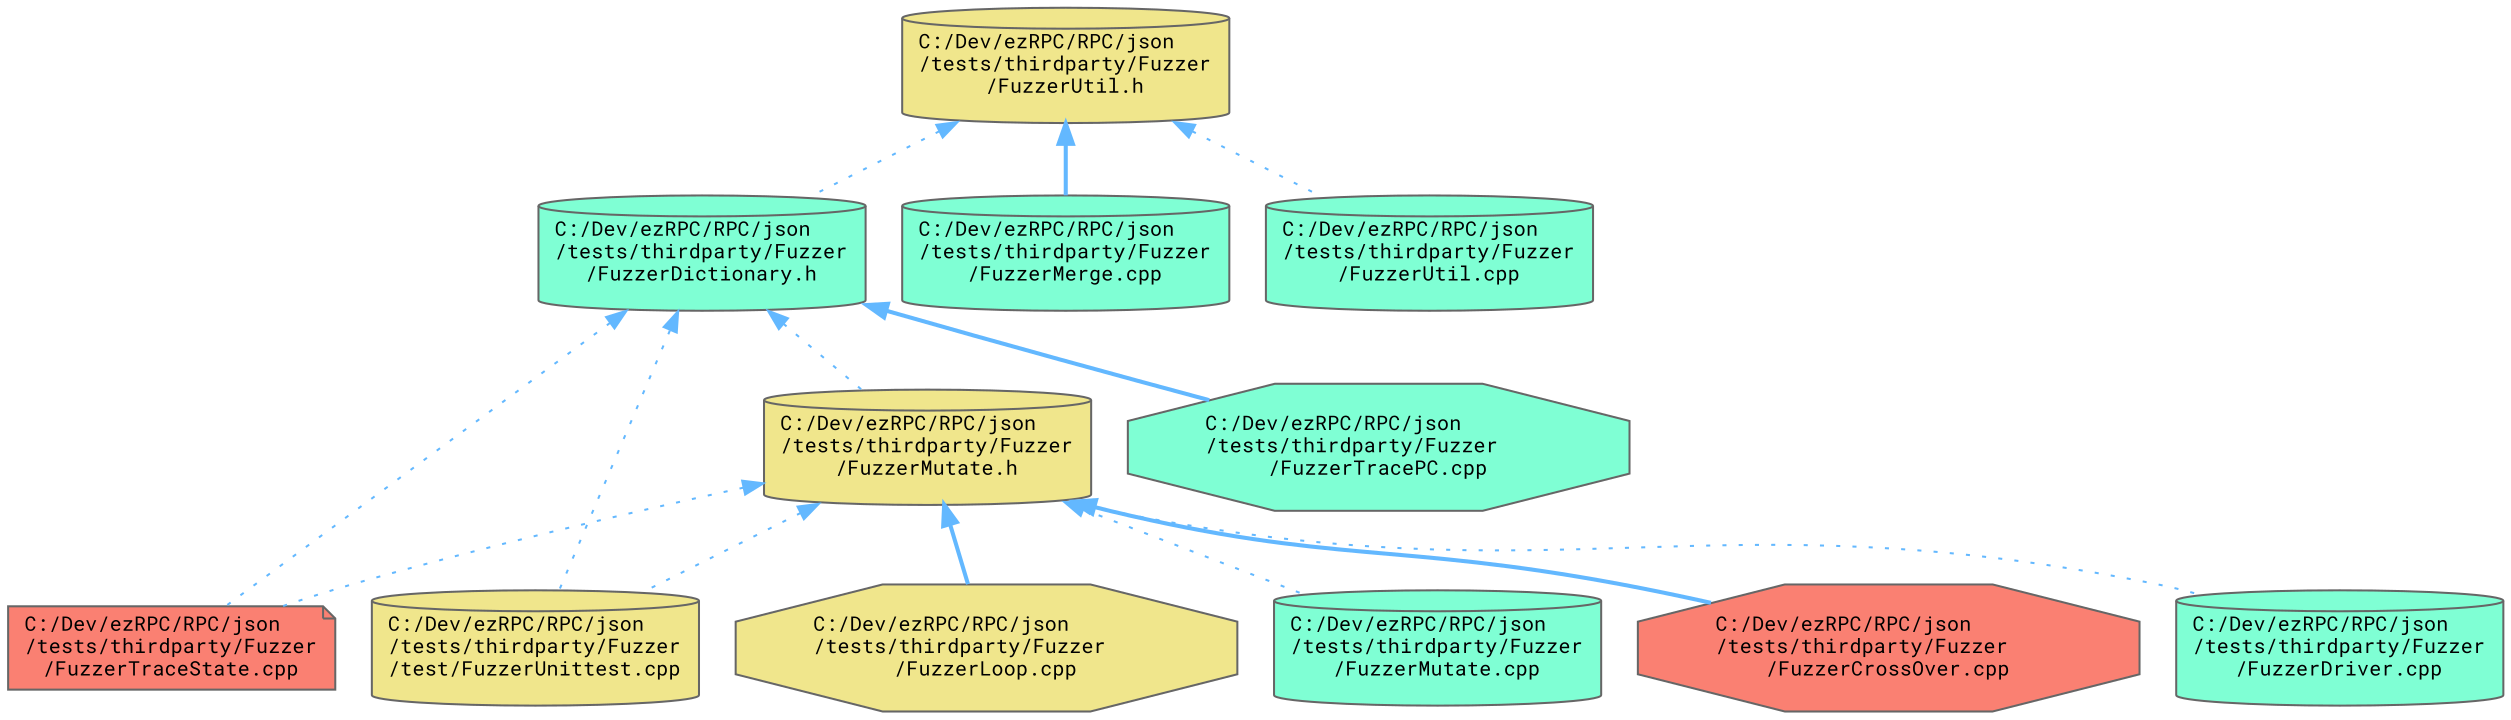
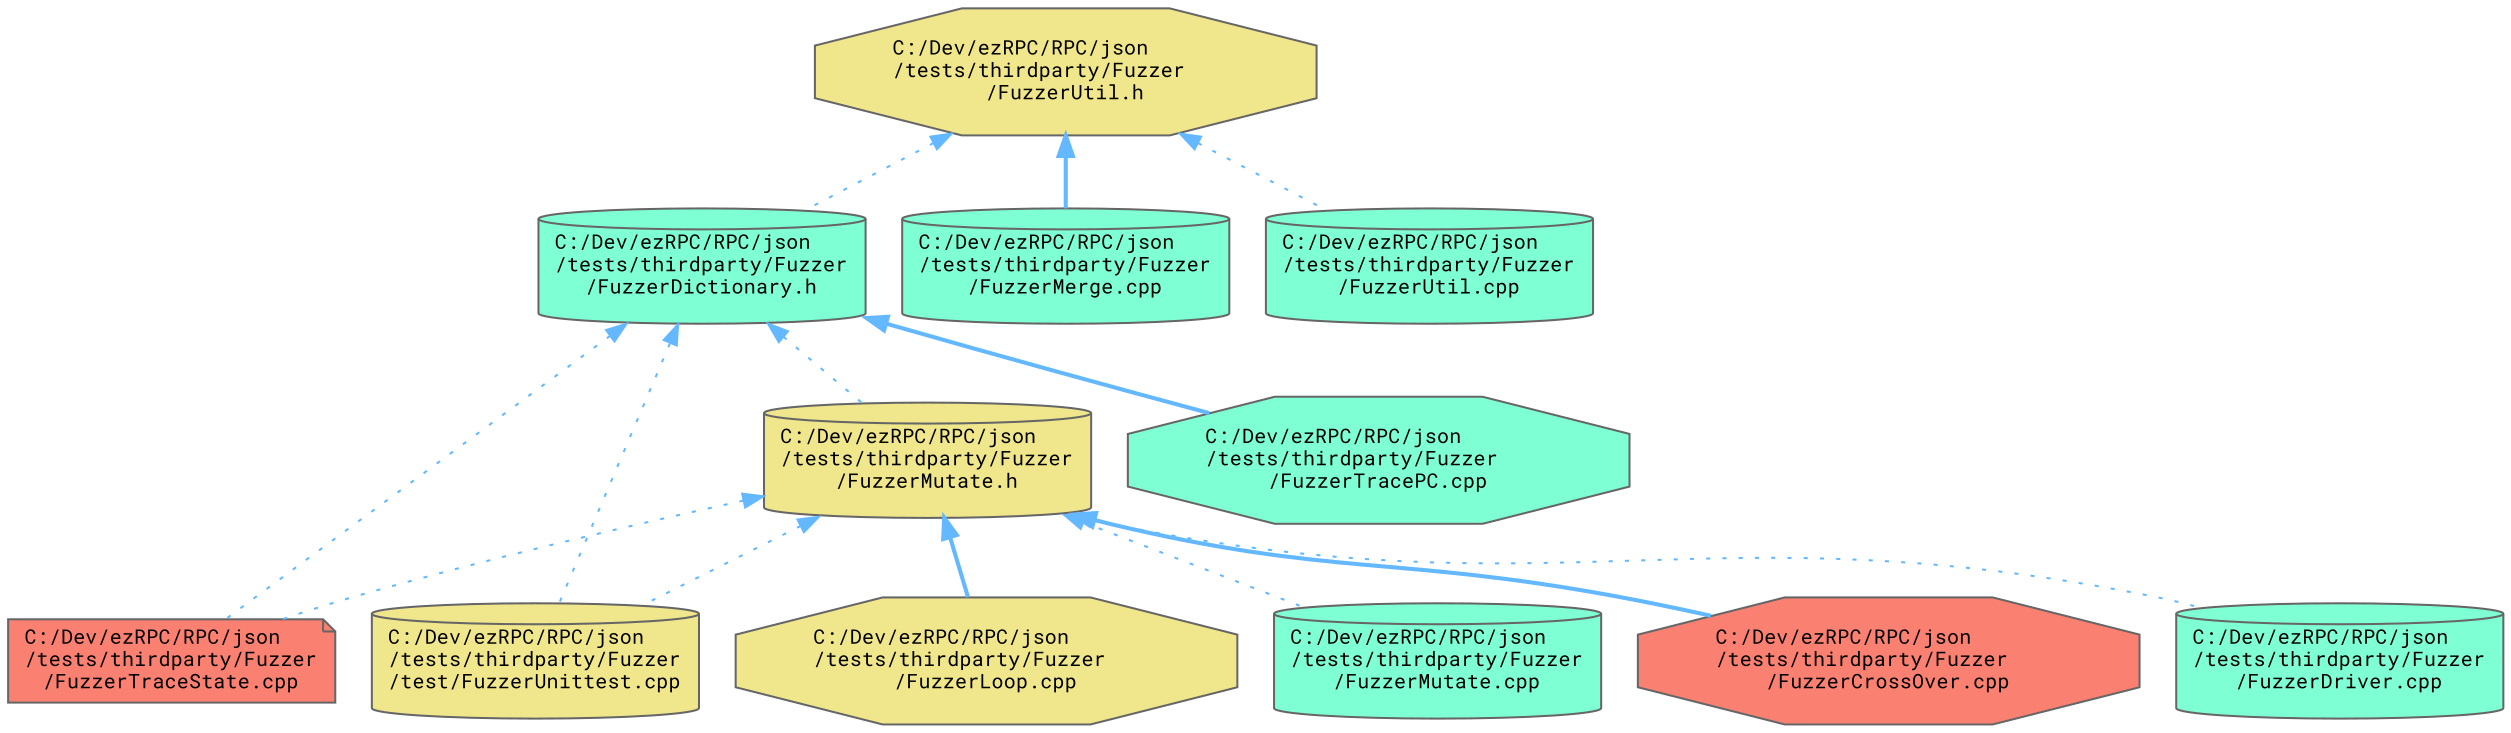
(1066, 65) -> (1066, 72)
